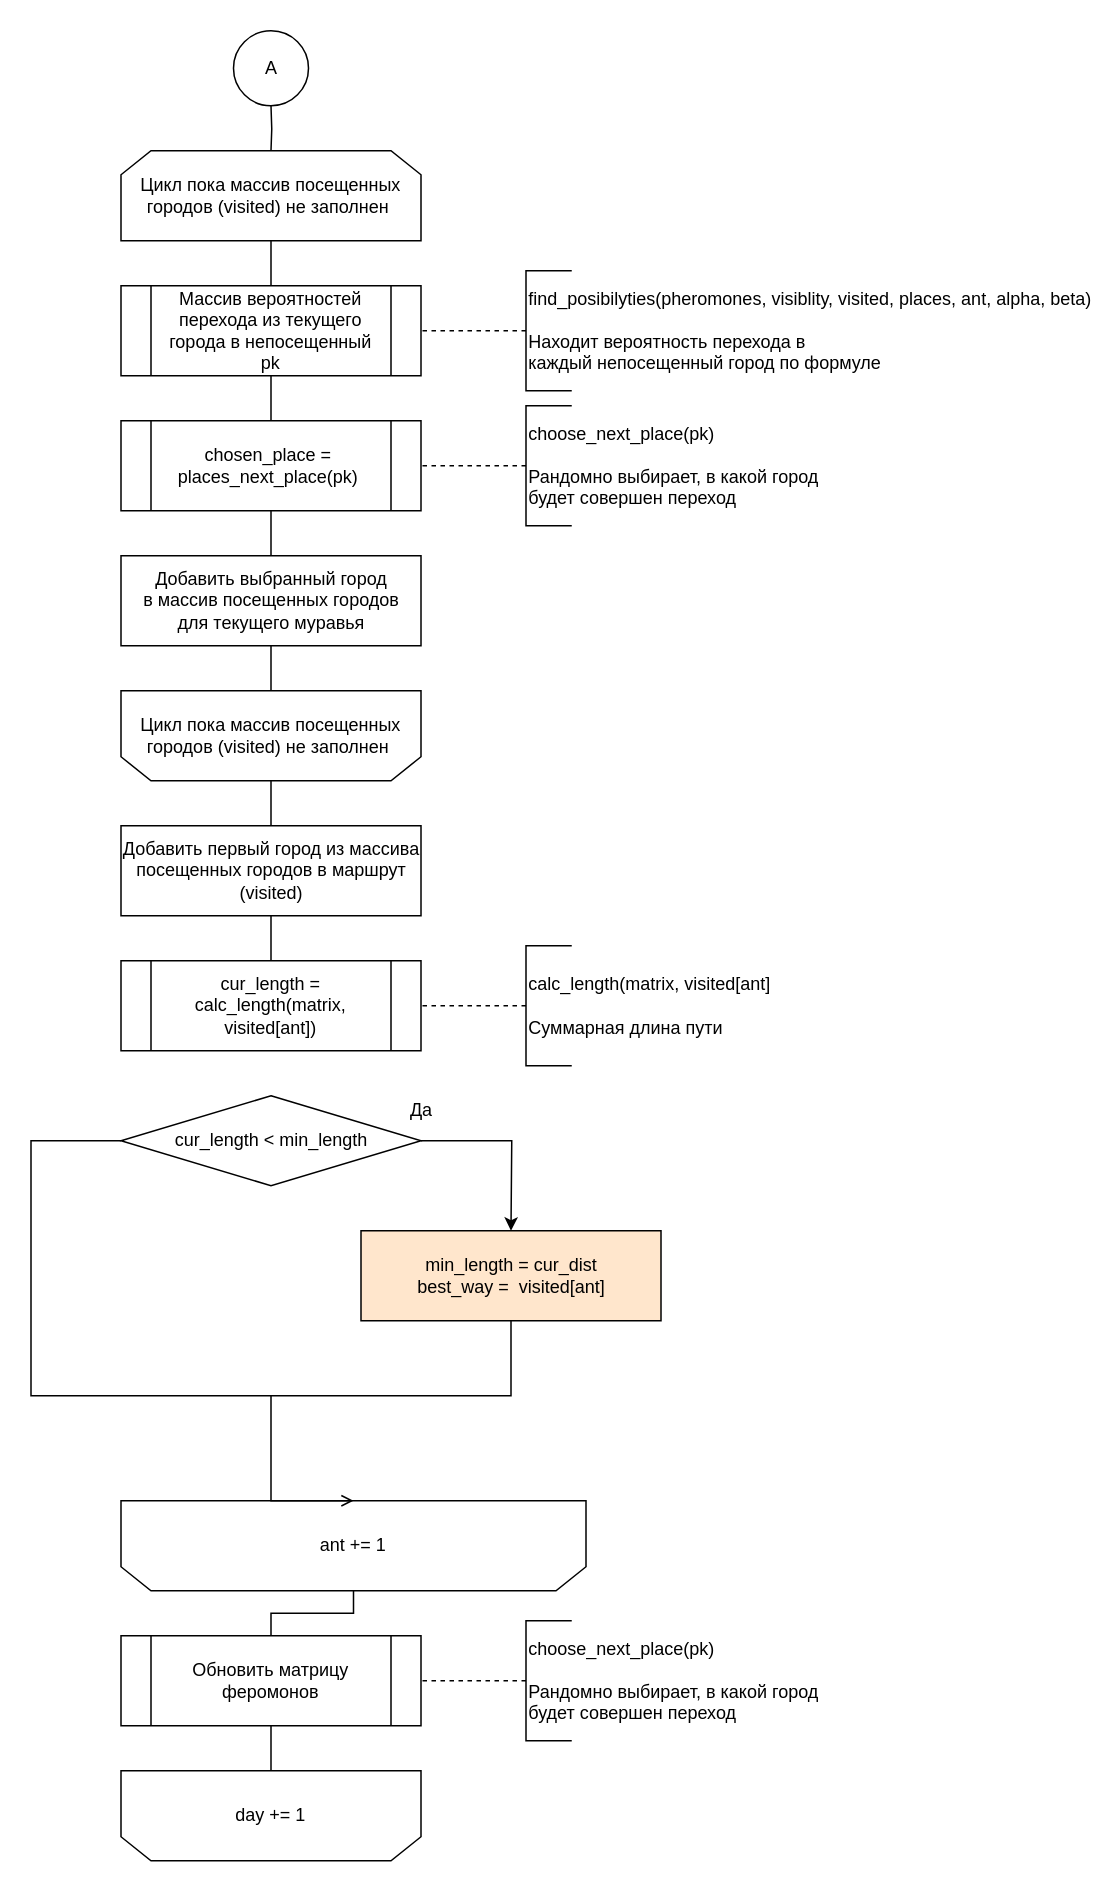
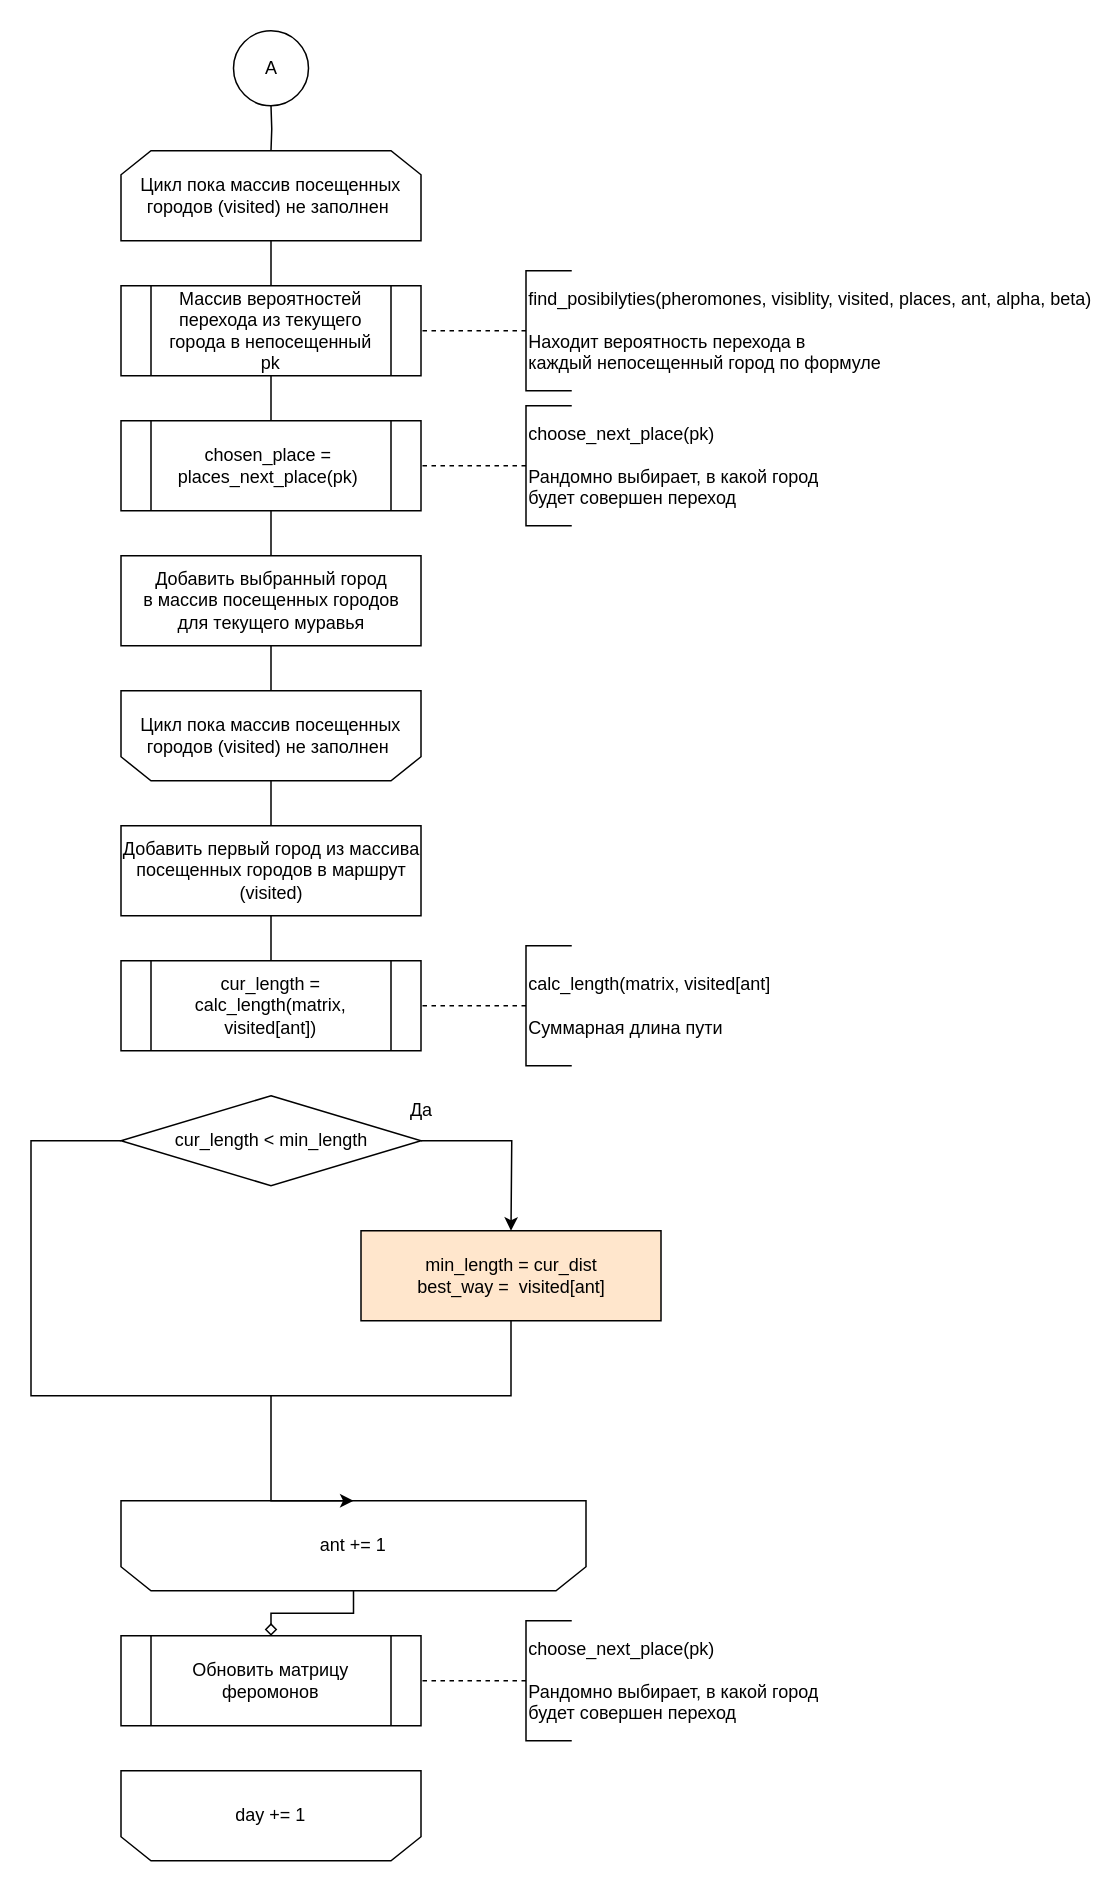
(344, 1501) -> (342, 1501)
(271, 1629) -> (271, 1623)
(271, 1748) -> none
